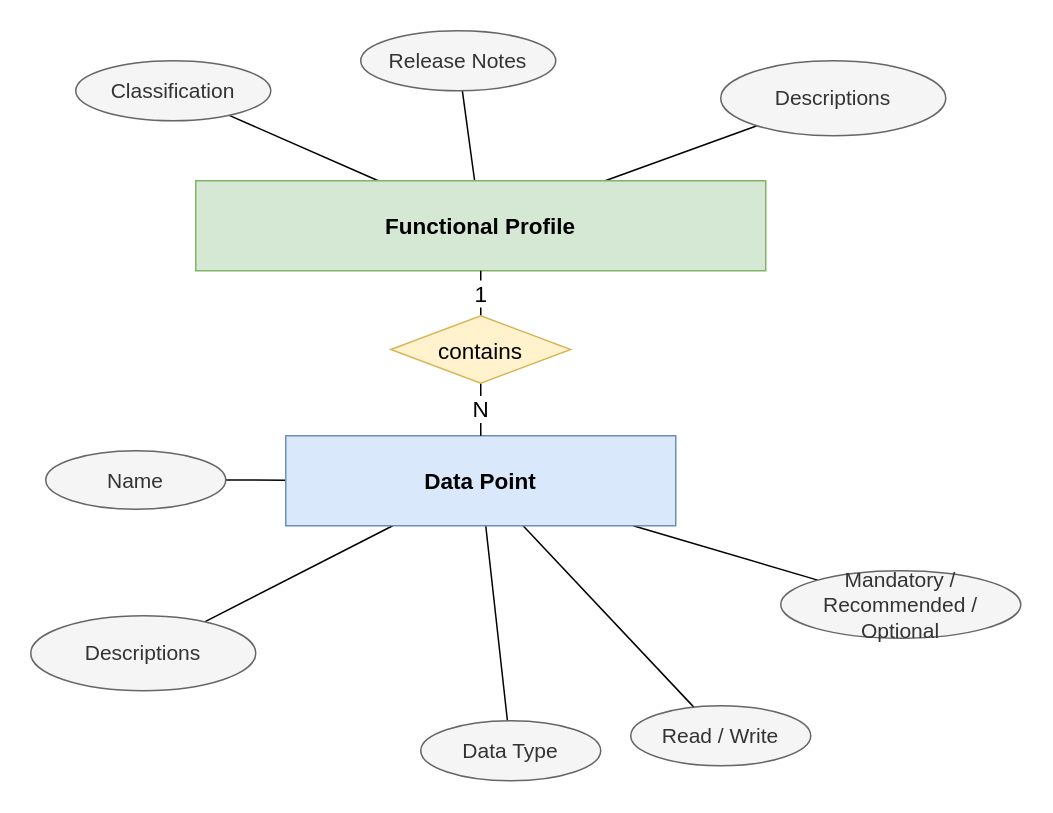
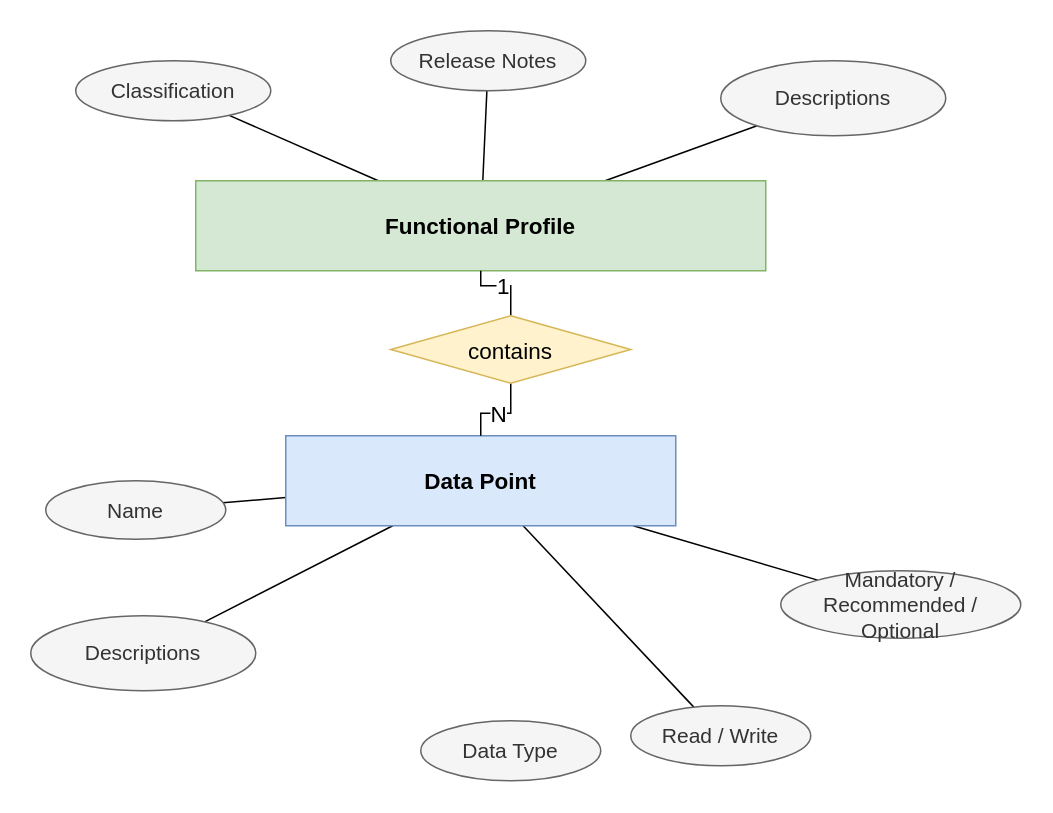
(458, 61) -> (488, 61)
(481, 350) -> (511, 350)
(136, 480) -> (136, 510)
(497, 623) -> none
